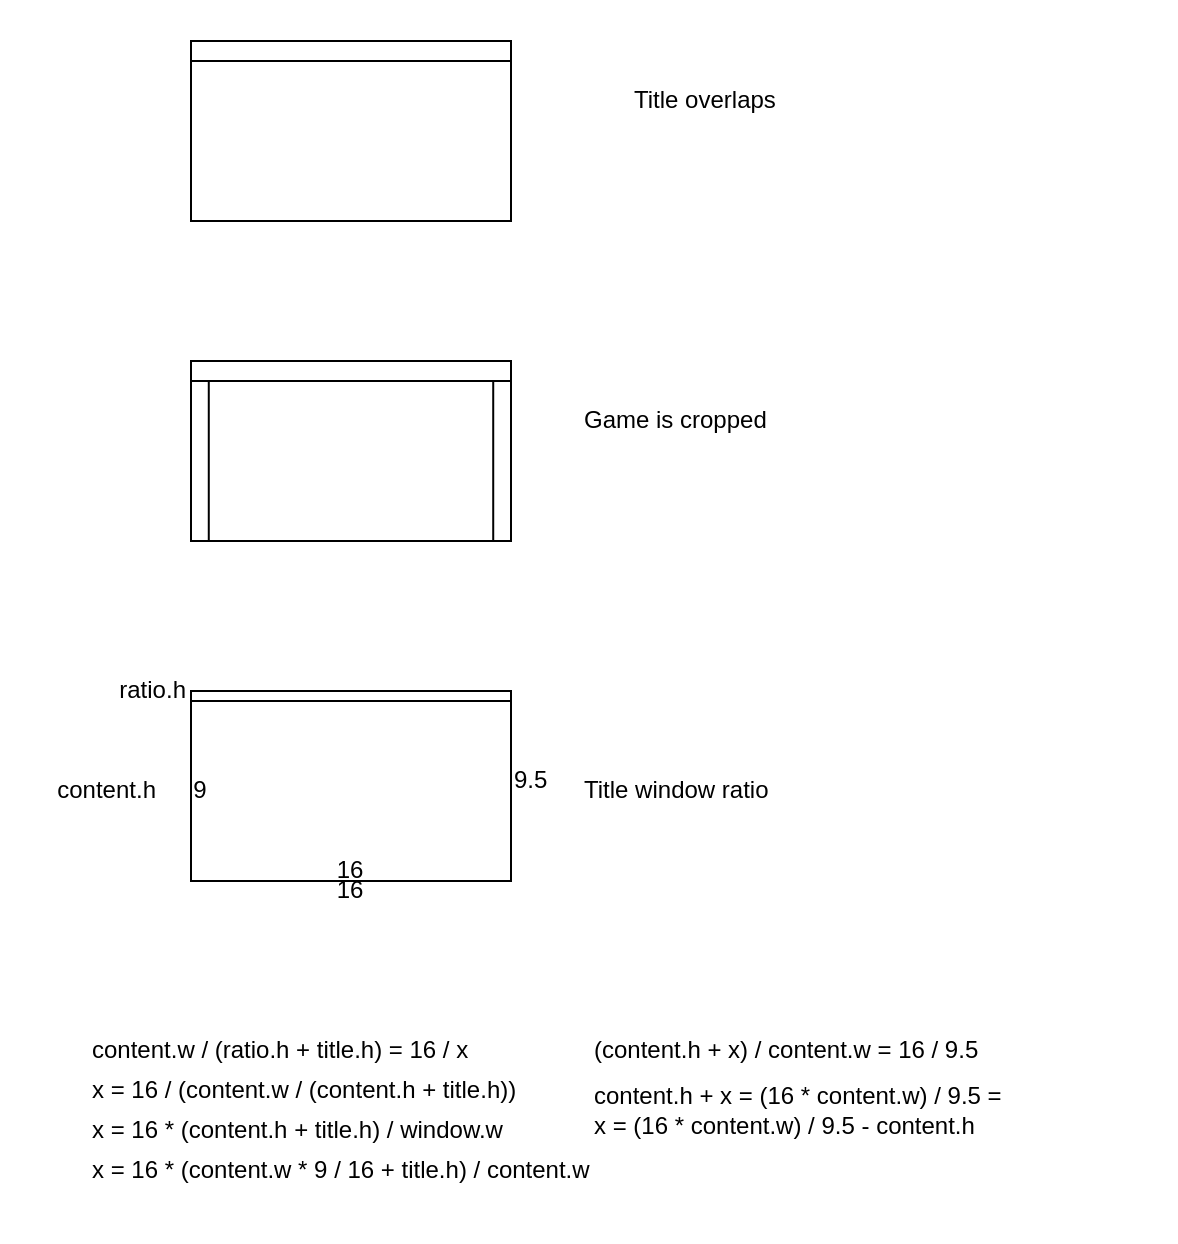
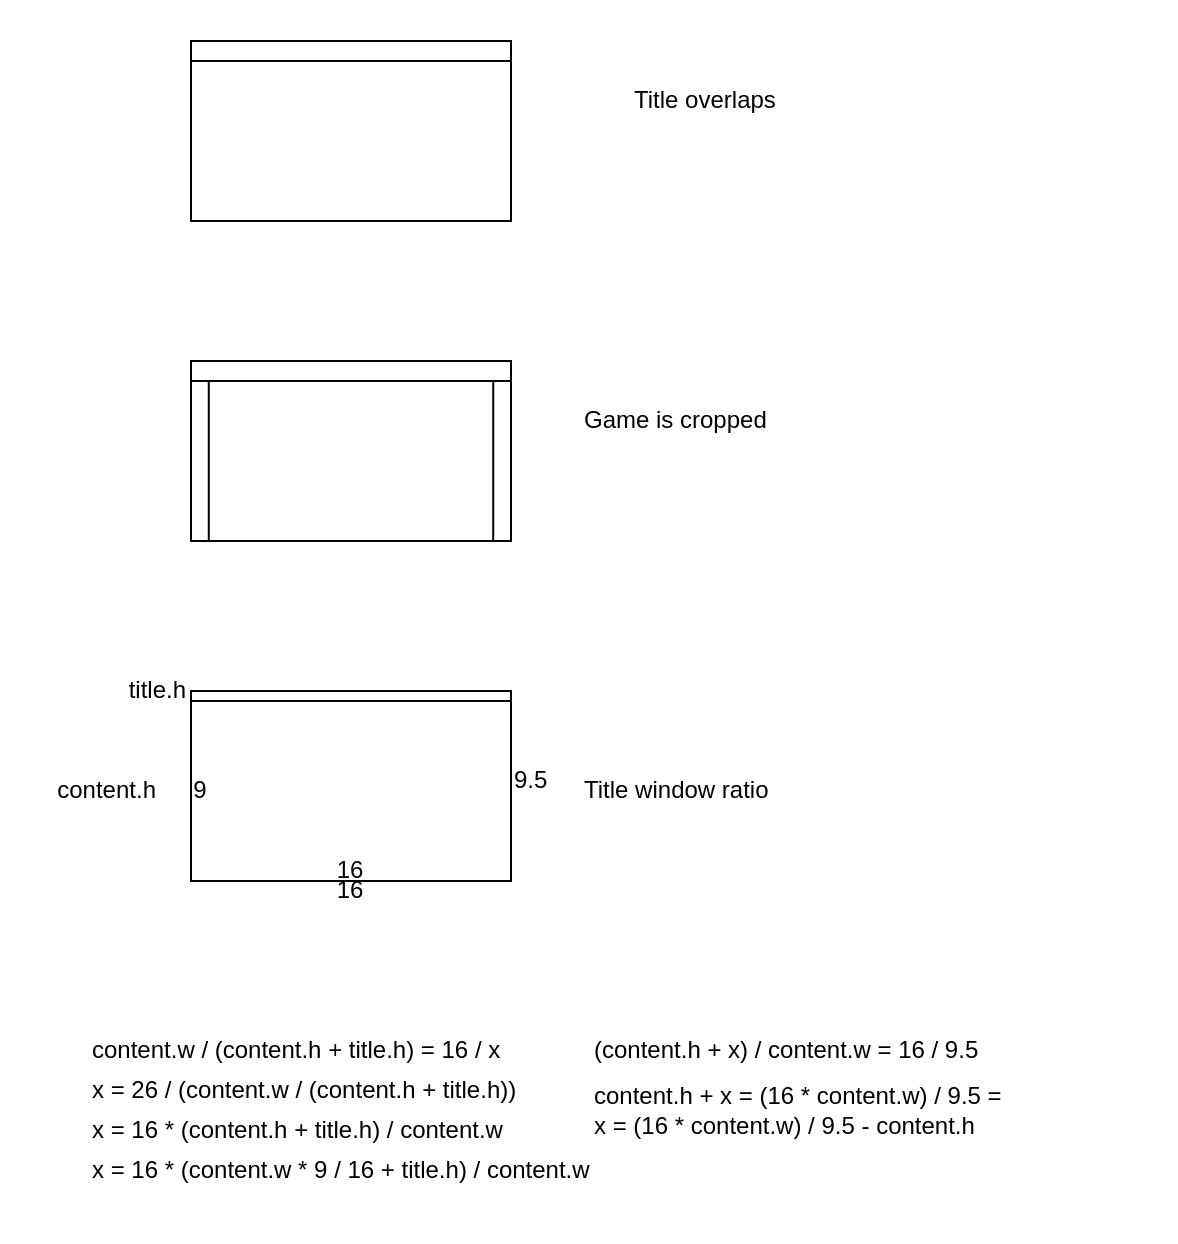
(146, 691) -> (149, 691)
(318, 1051) -> (335, 1051)
(311, 1091) -> (311, 1091)
(328, 1131) -> (331, 1131)
